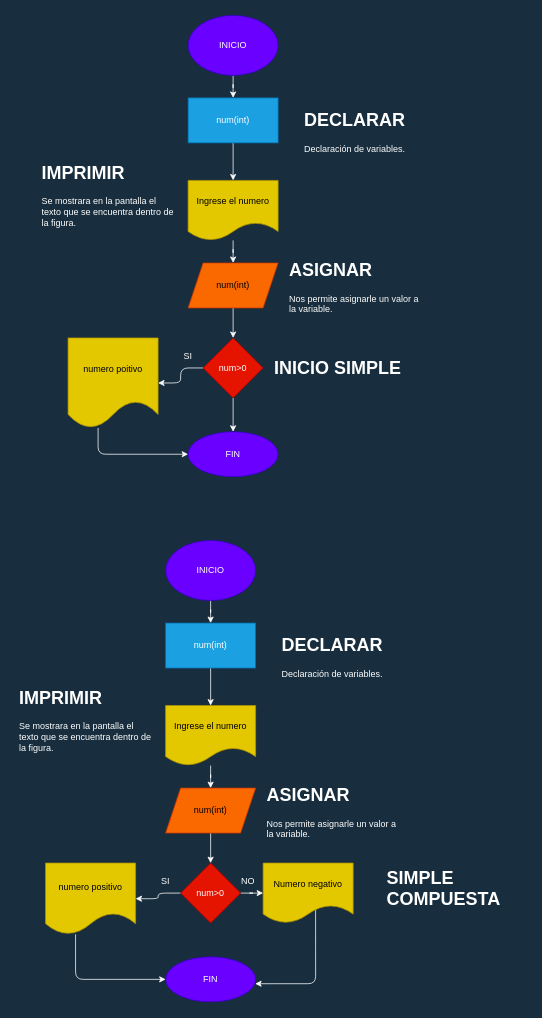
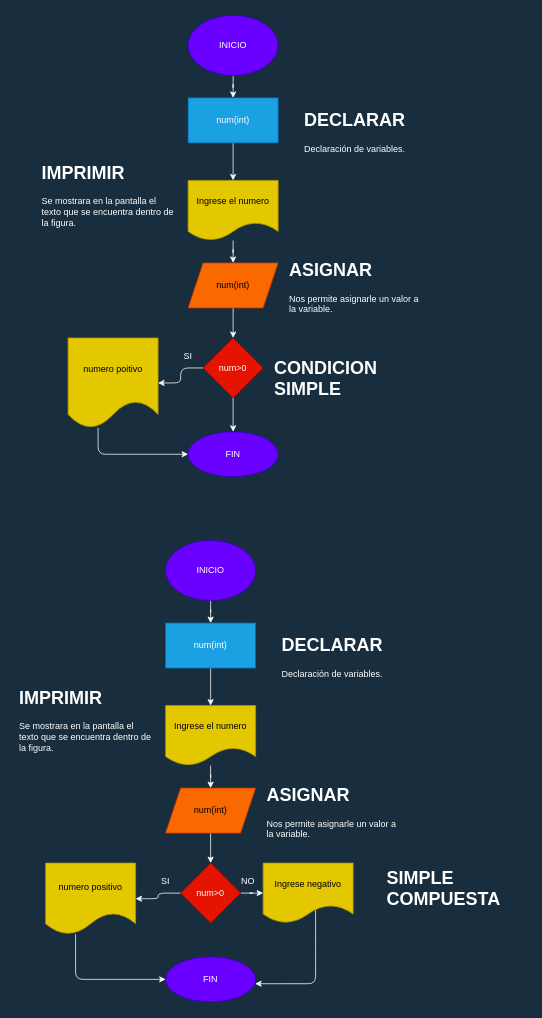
(306, 351) -> (313, 351)
(308, 884) -> (308, 884)
